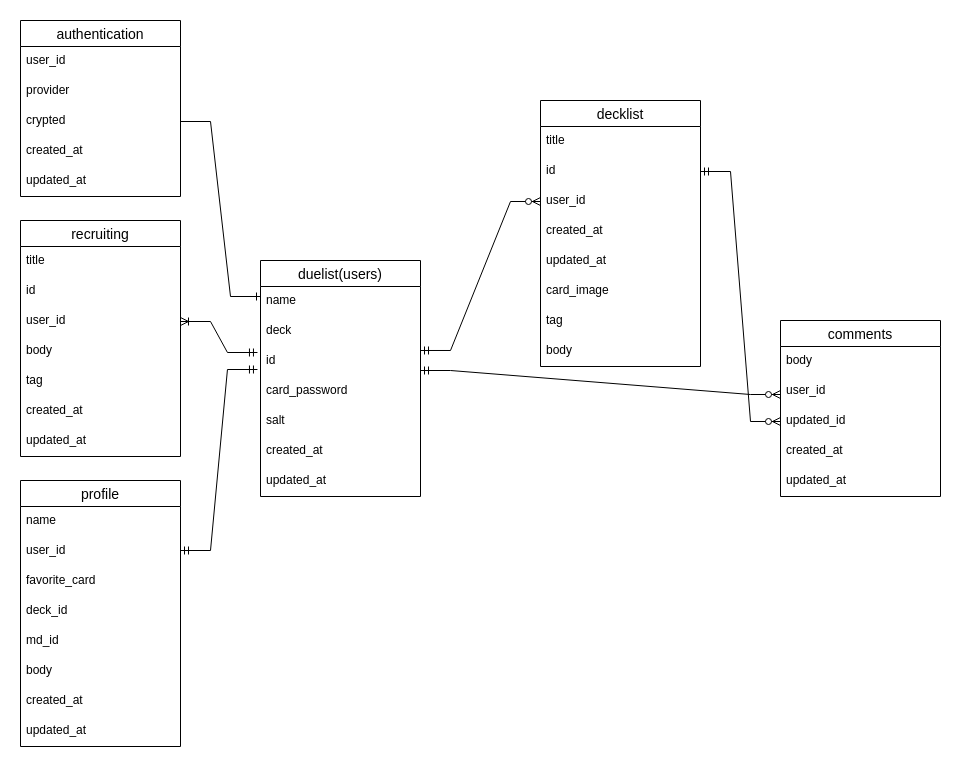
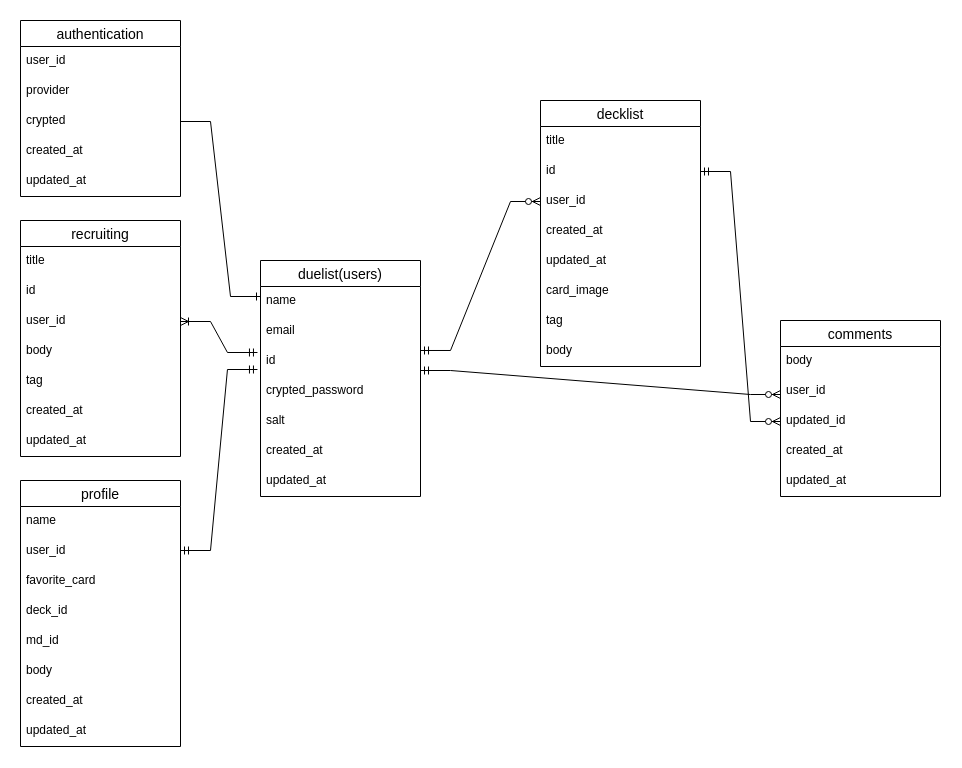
(279, 330) -> (280, 330)
(310, 390) -> (320, 390)
